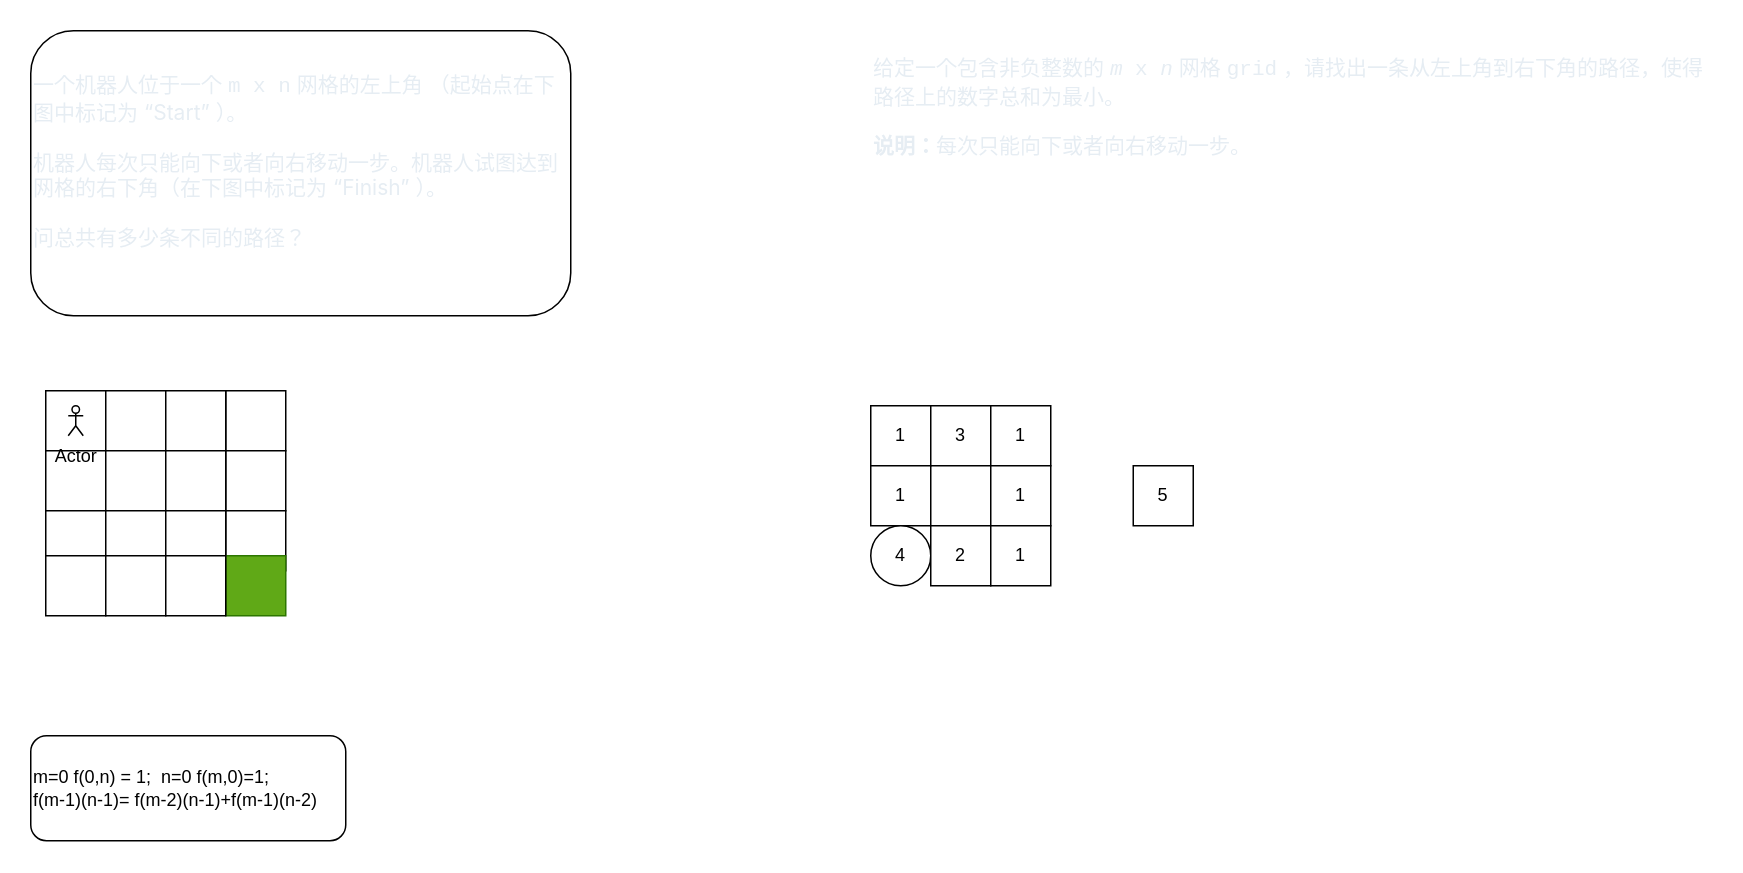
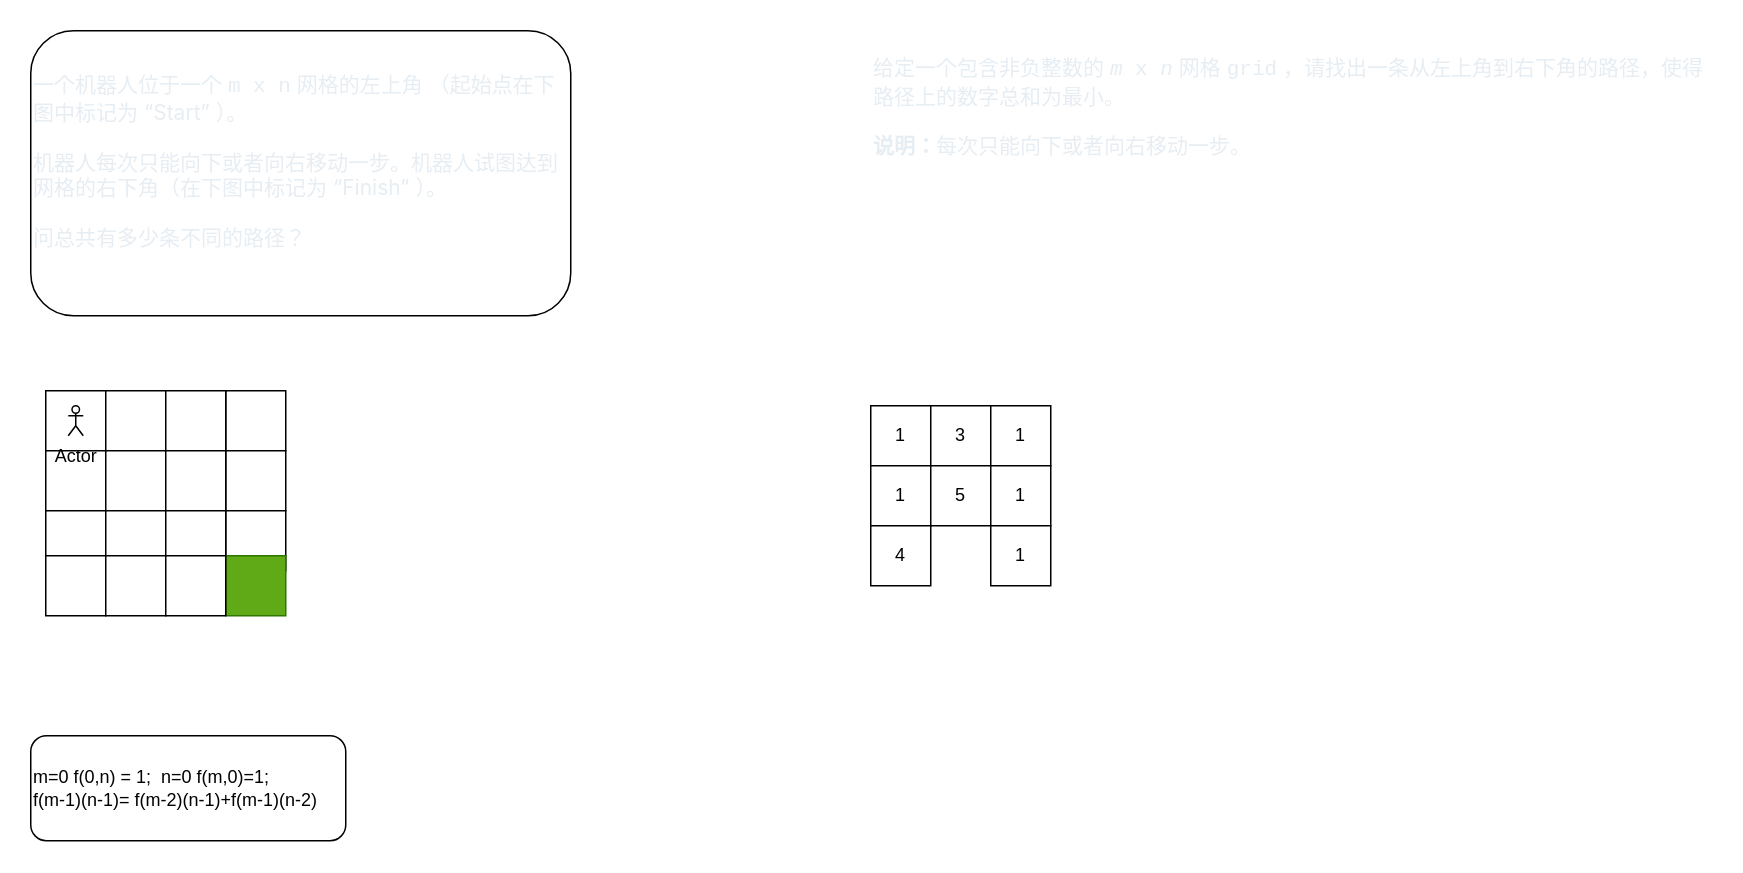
(1163, 496) -> (961, 496)
(901, 556) -> (901, 556)
(961, 556) -> none
